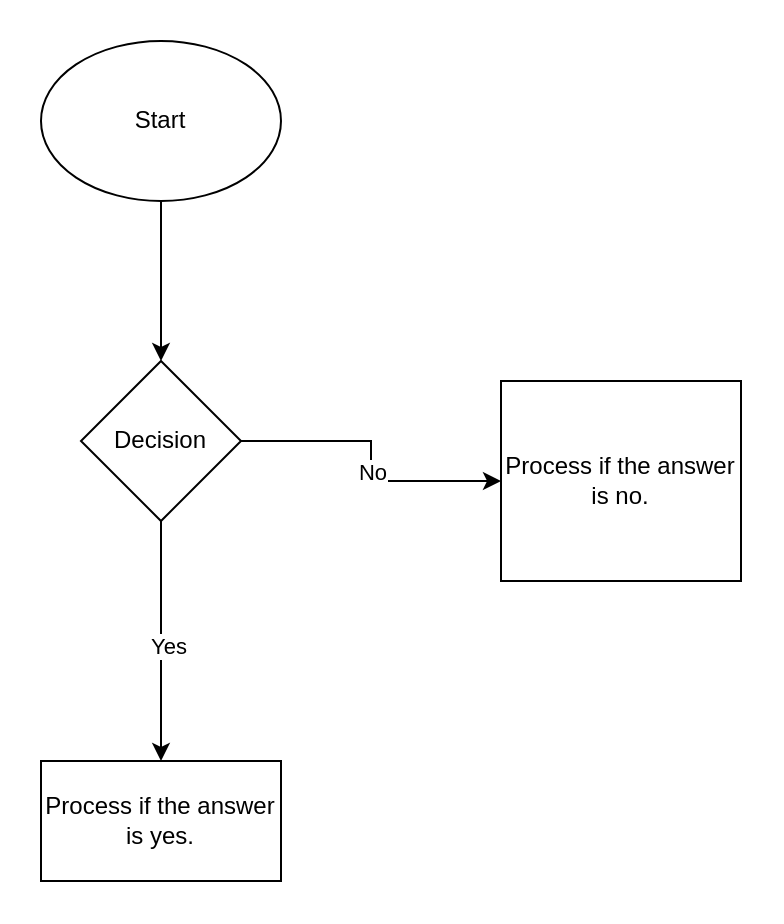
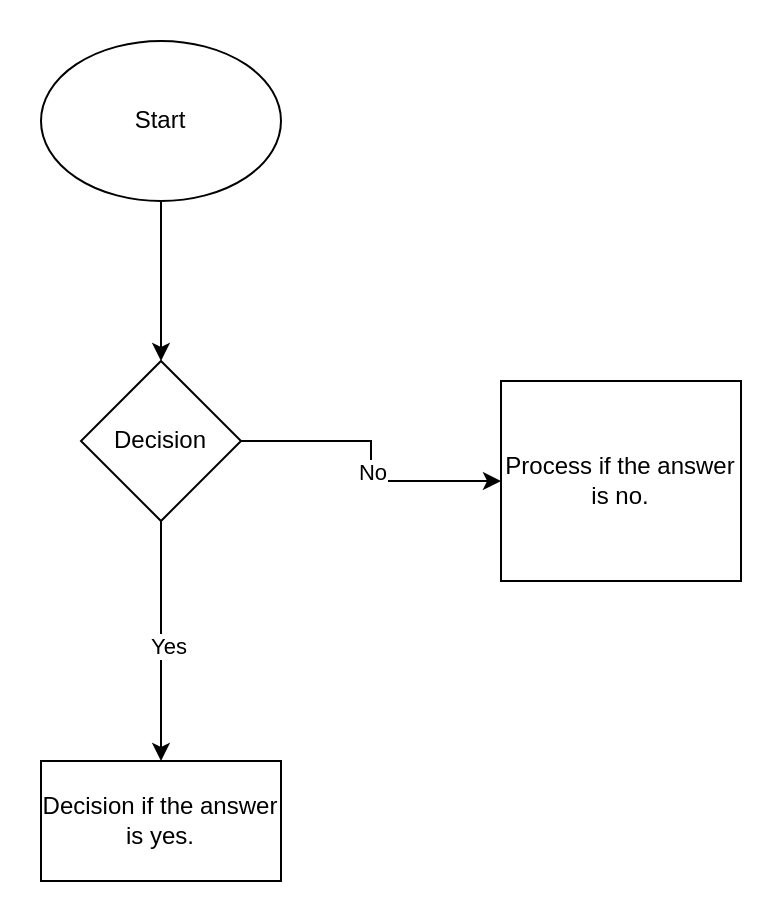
(161, 821) -> (161, 821)
